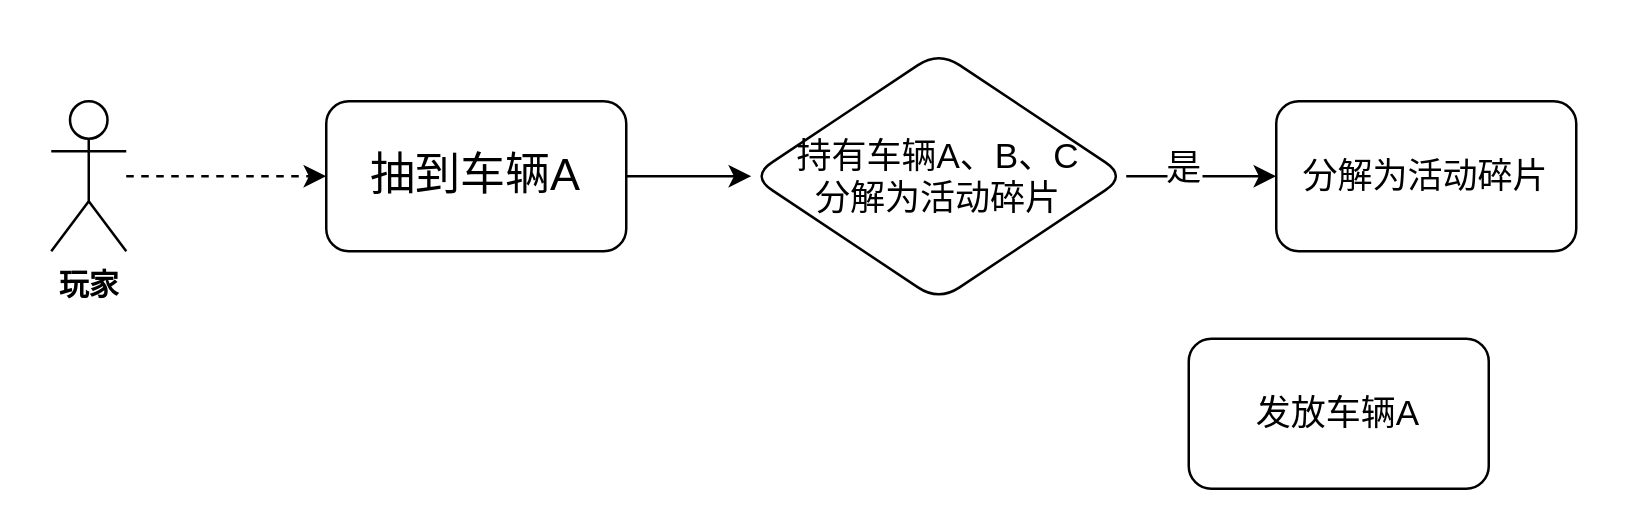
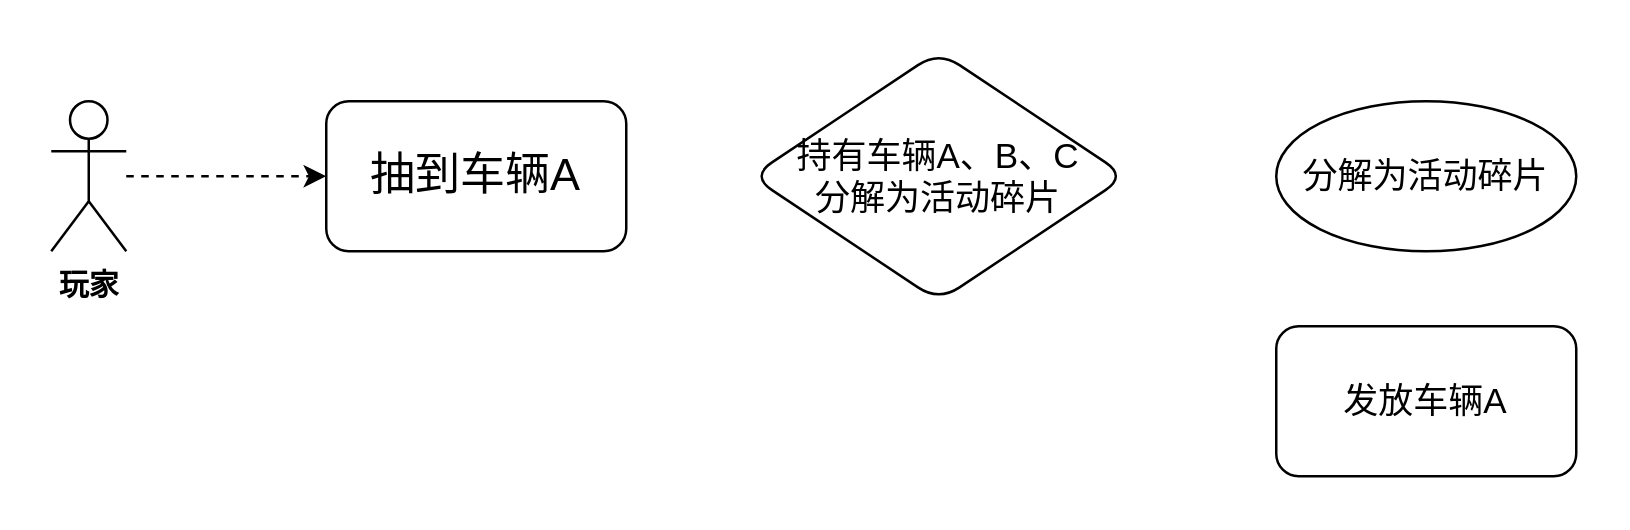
(680, 176) -> none
(1156, 176) -> none
(1426, 176) -> (1426, 176)
(1339, 414) -> (1426, 401)
